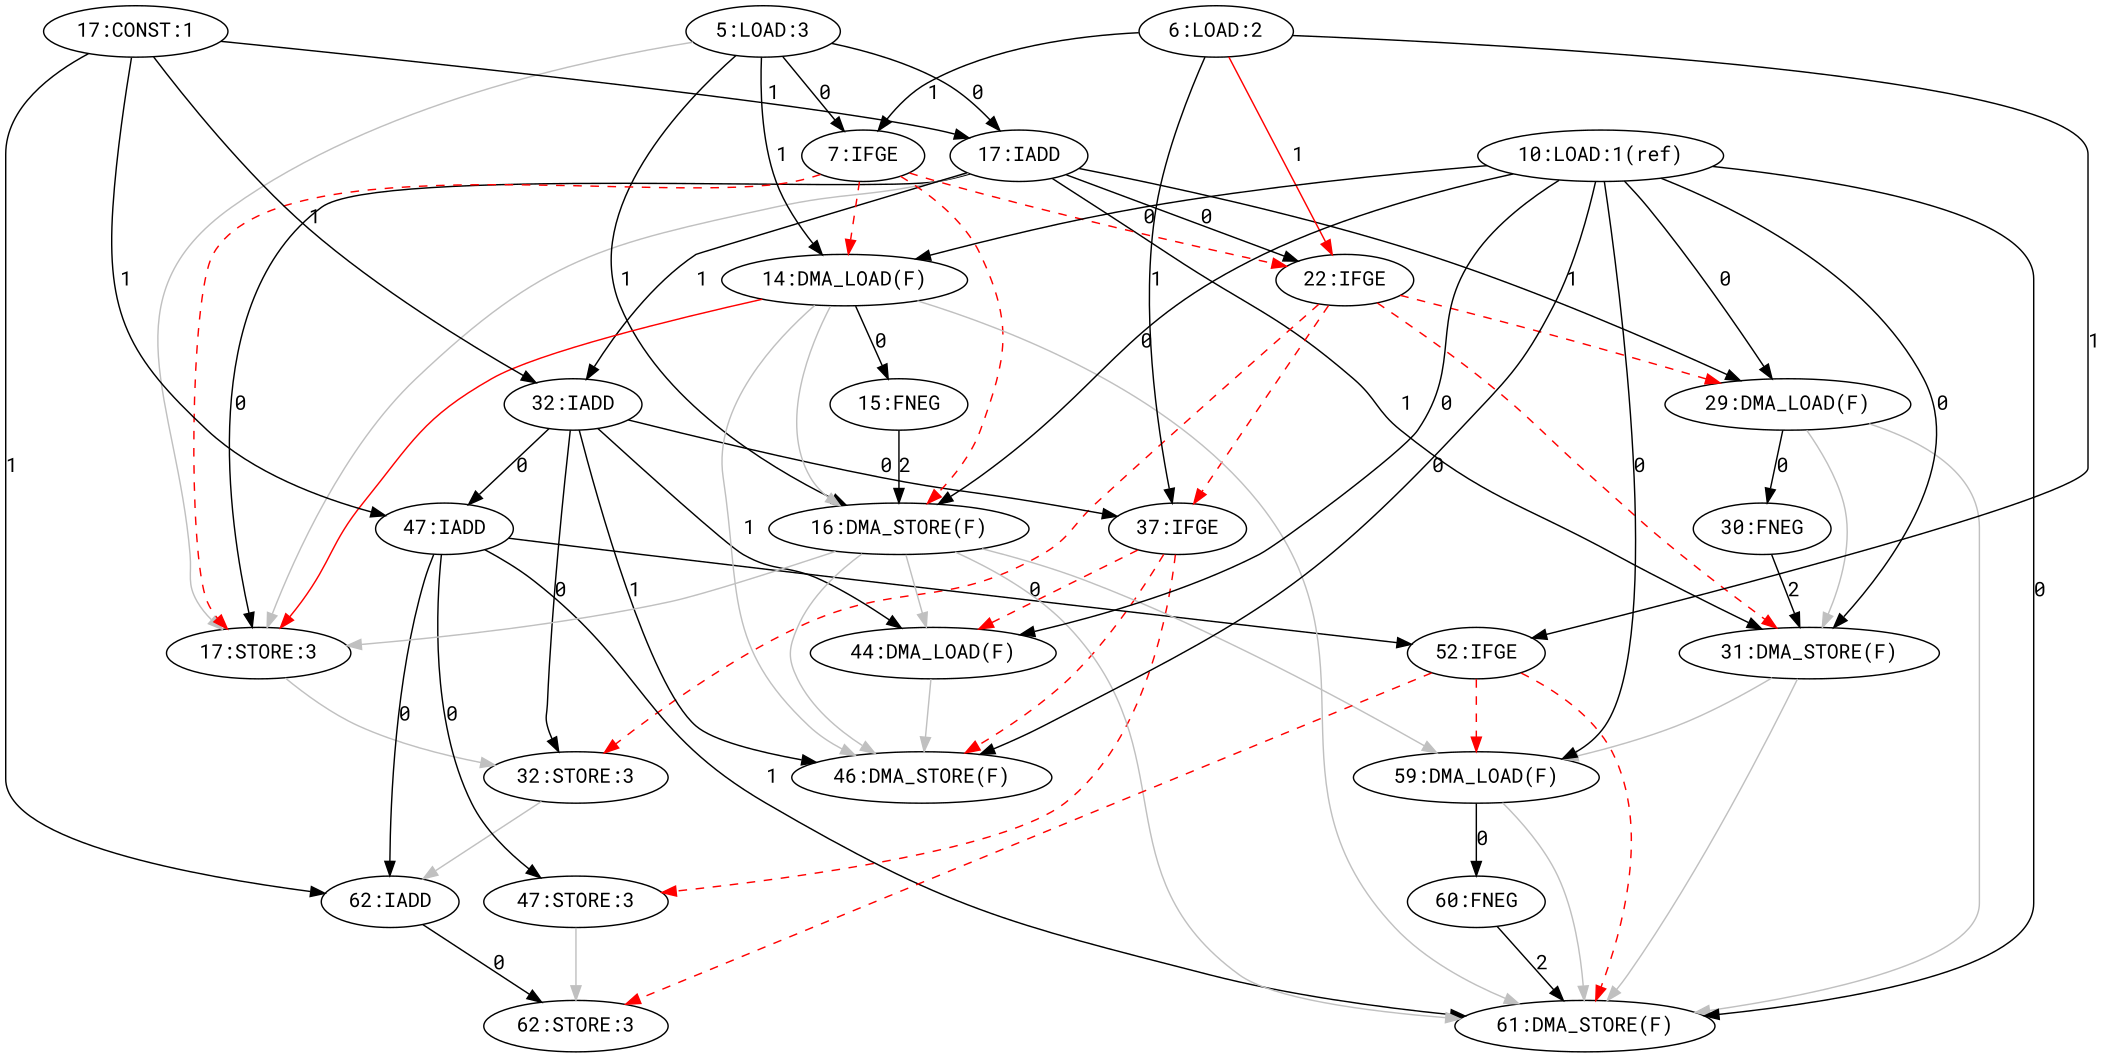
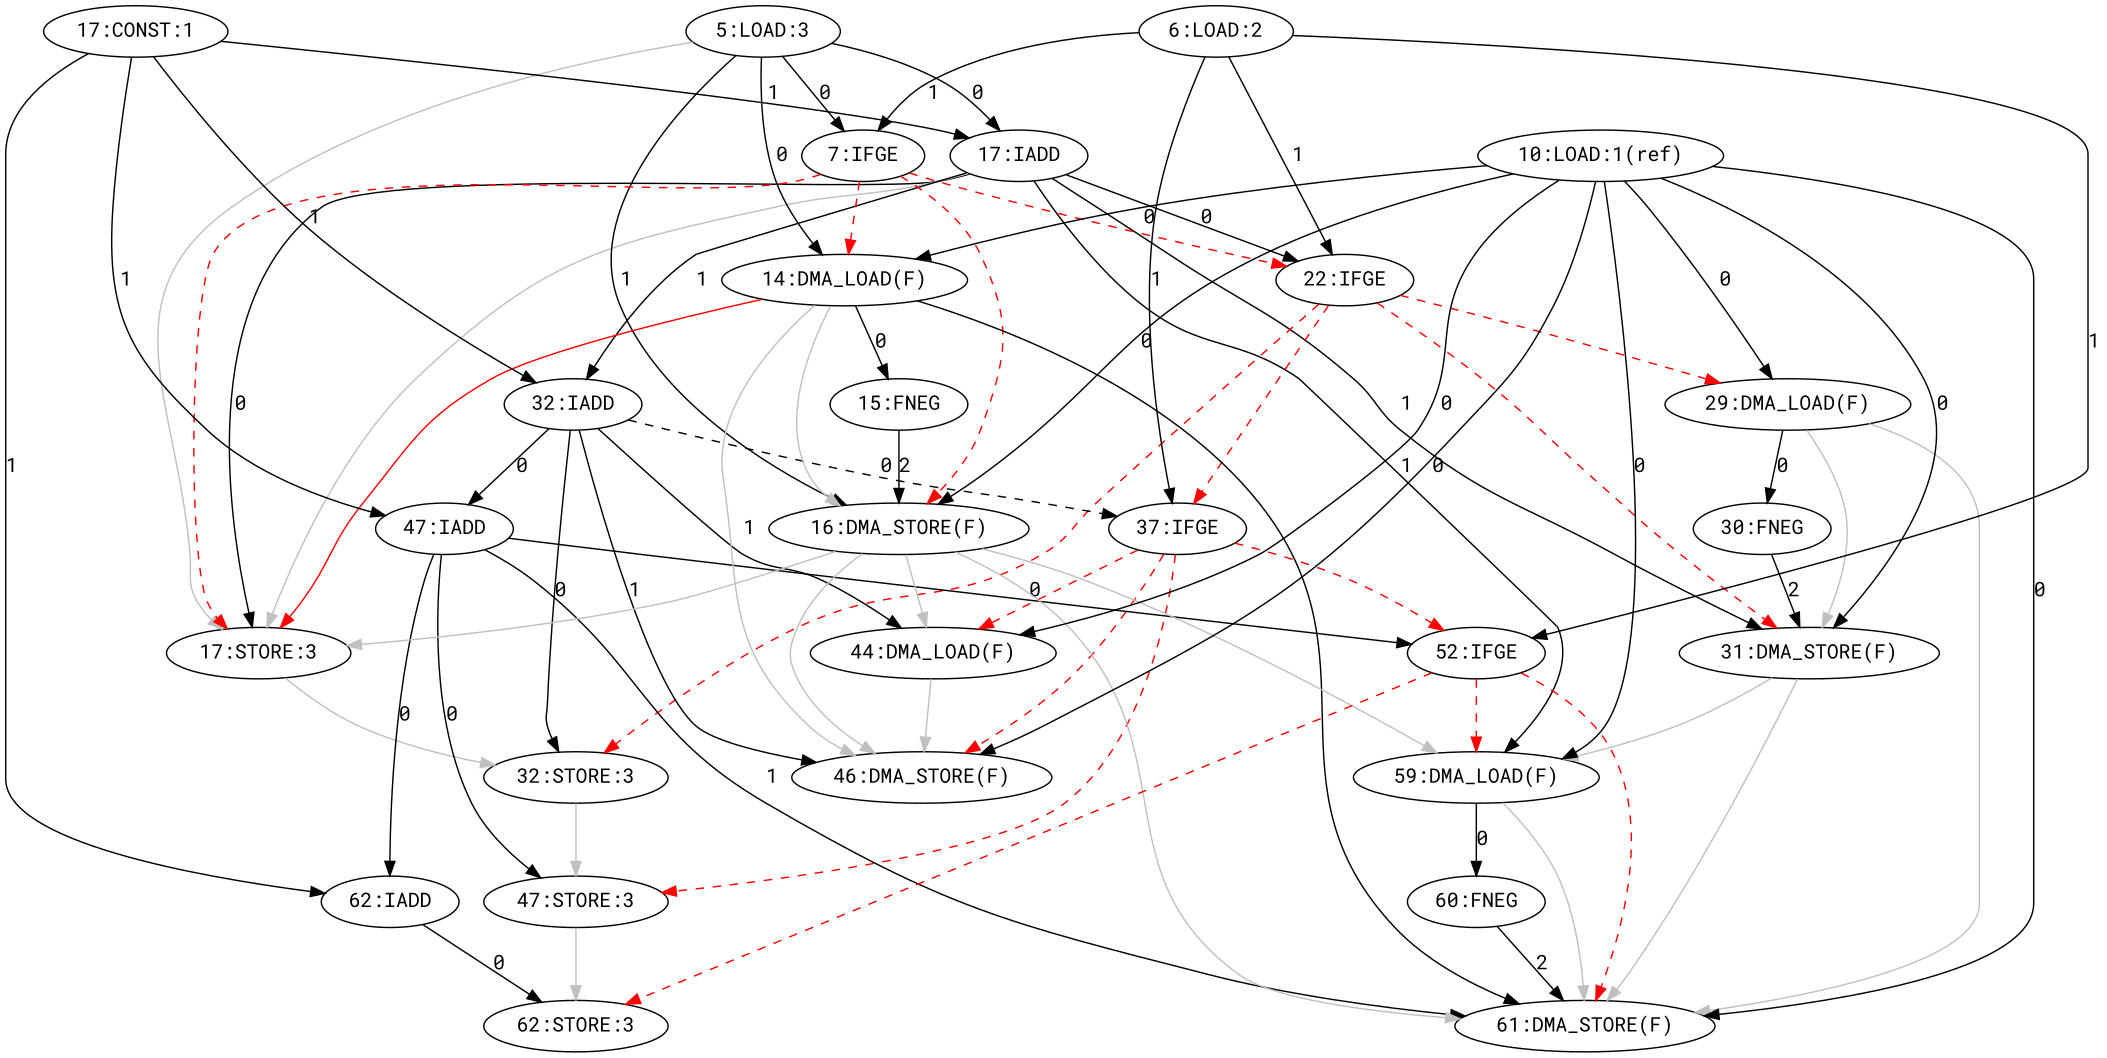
(1277, 149) -> (1277, 149)
(782, 156) -> (782, 156)
(1410, 249) -> (1353, 430)
(864, 474) -> (864, 474)
(1295, 561) -> (1311, 608)
none -> (1337, 575)
(483, 840) -> (576, 832)
